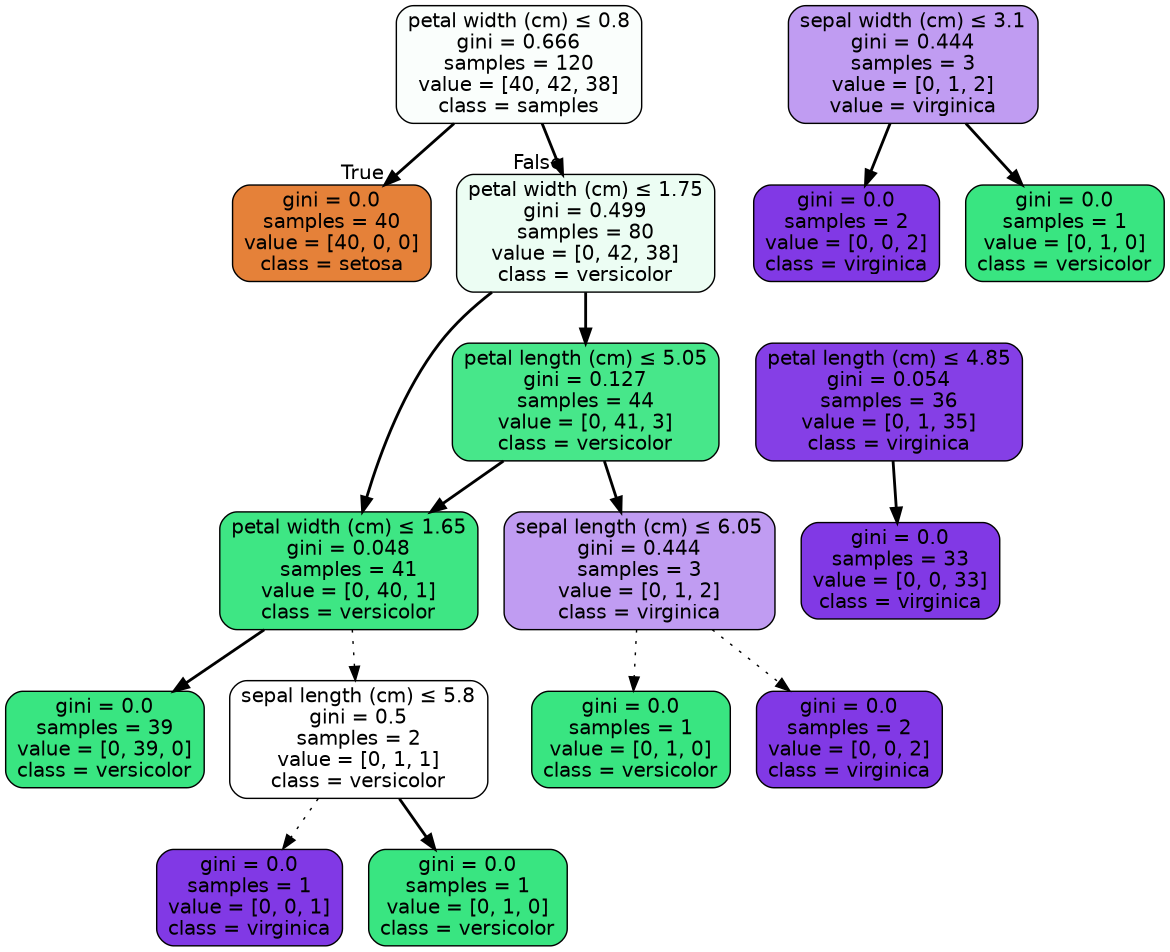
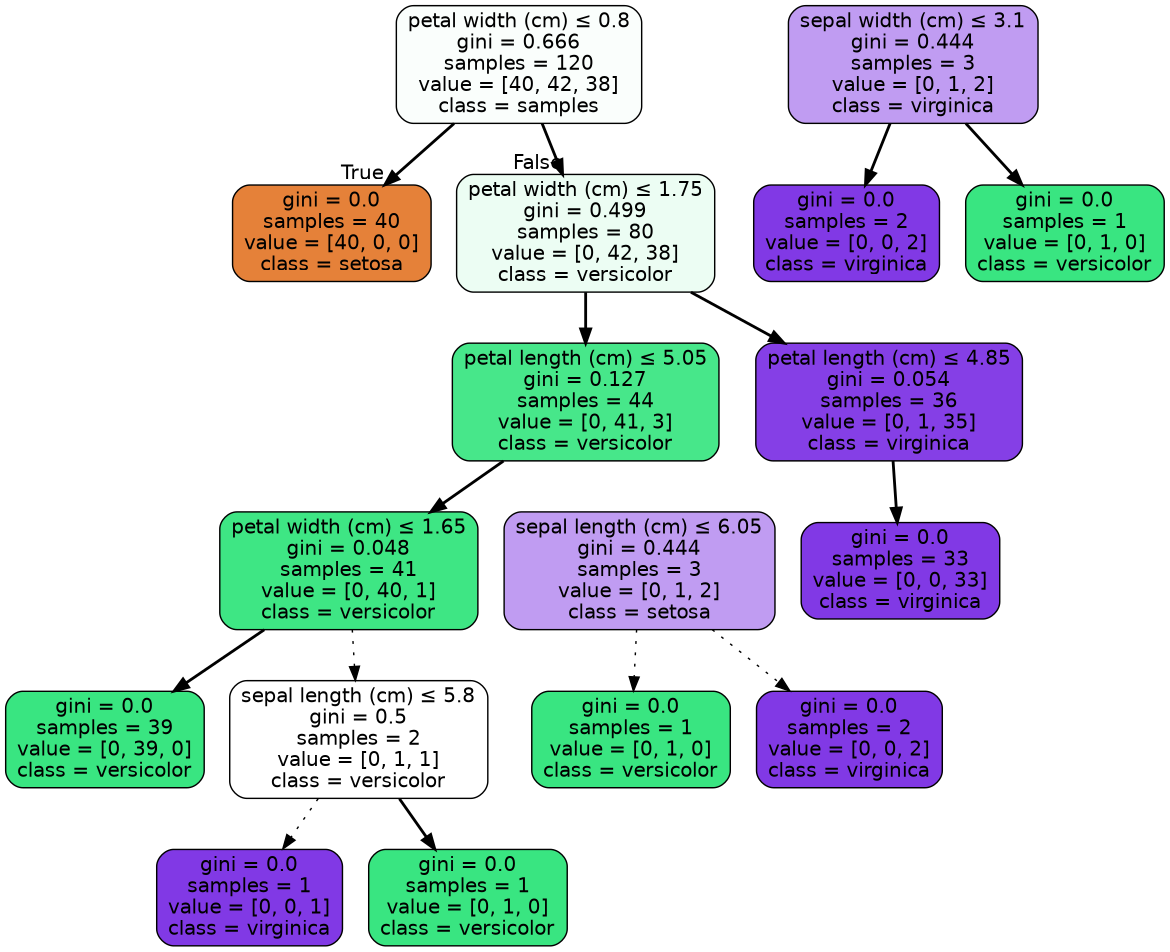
(913, 106) -> (913, 106)
(413, 384) -> (731, 314)
(610, 480) -> none
(640, 613) -> (640, 613)
